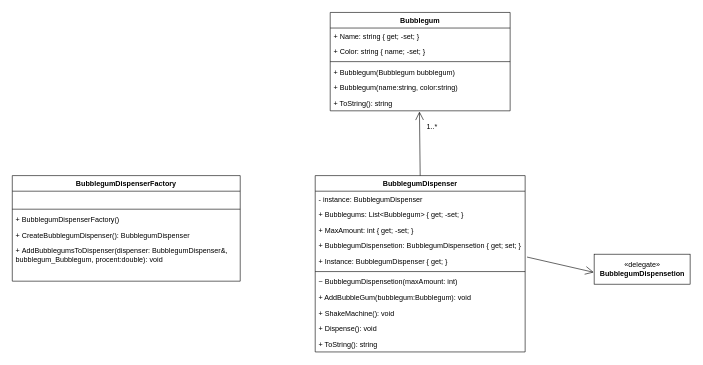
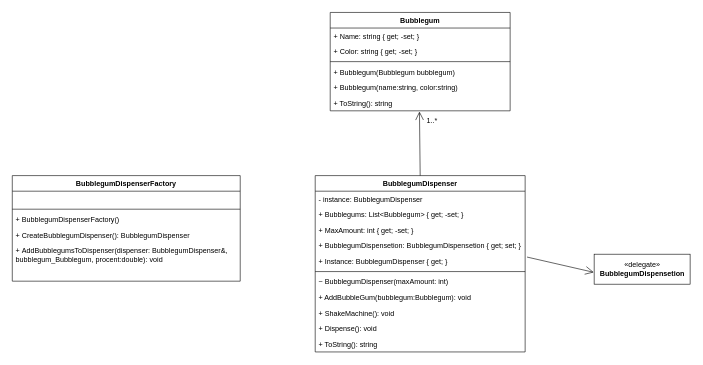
(386, 52) -> (384, 52)
(432, 126) -> (432, 120)
(391, 282) -> (386, 282)
